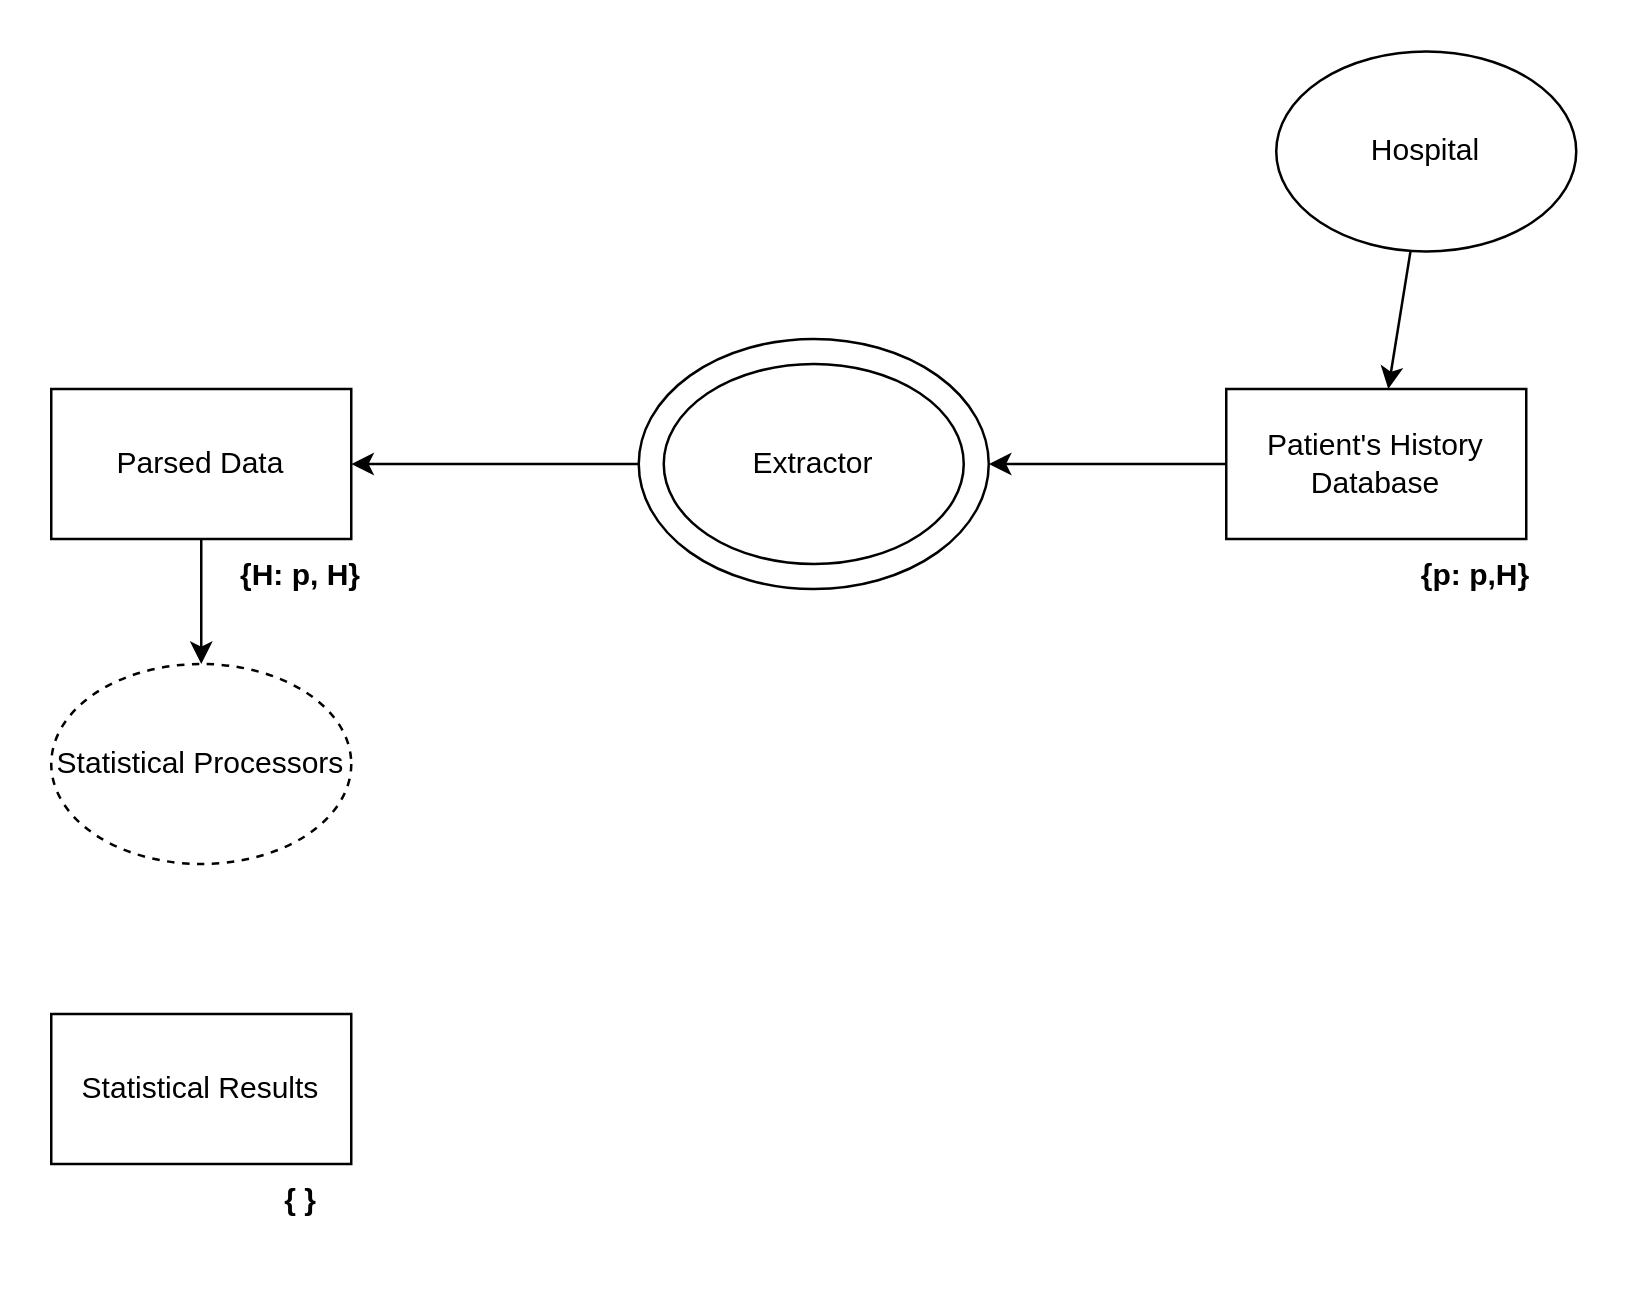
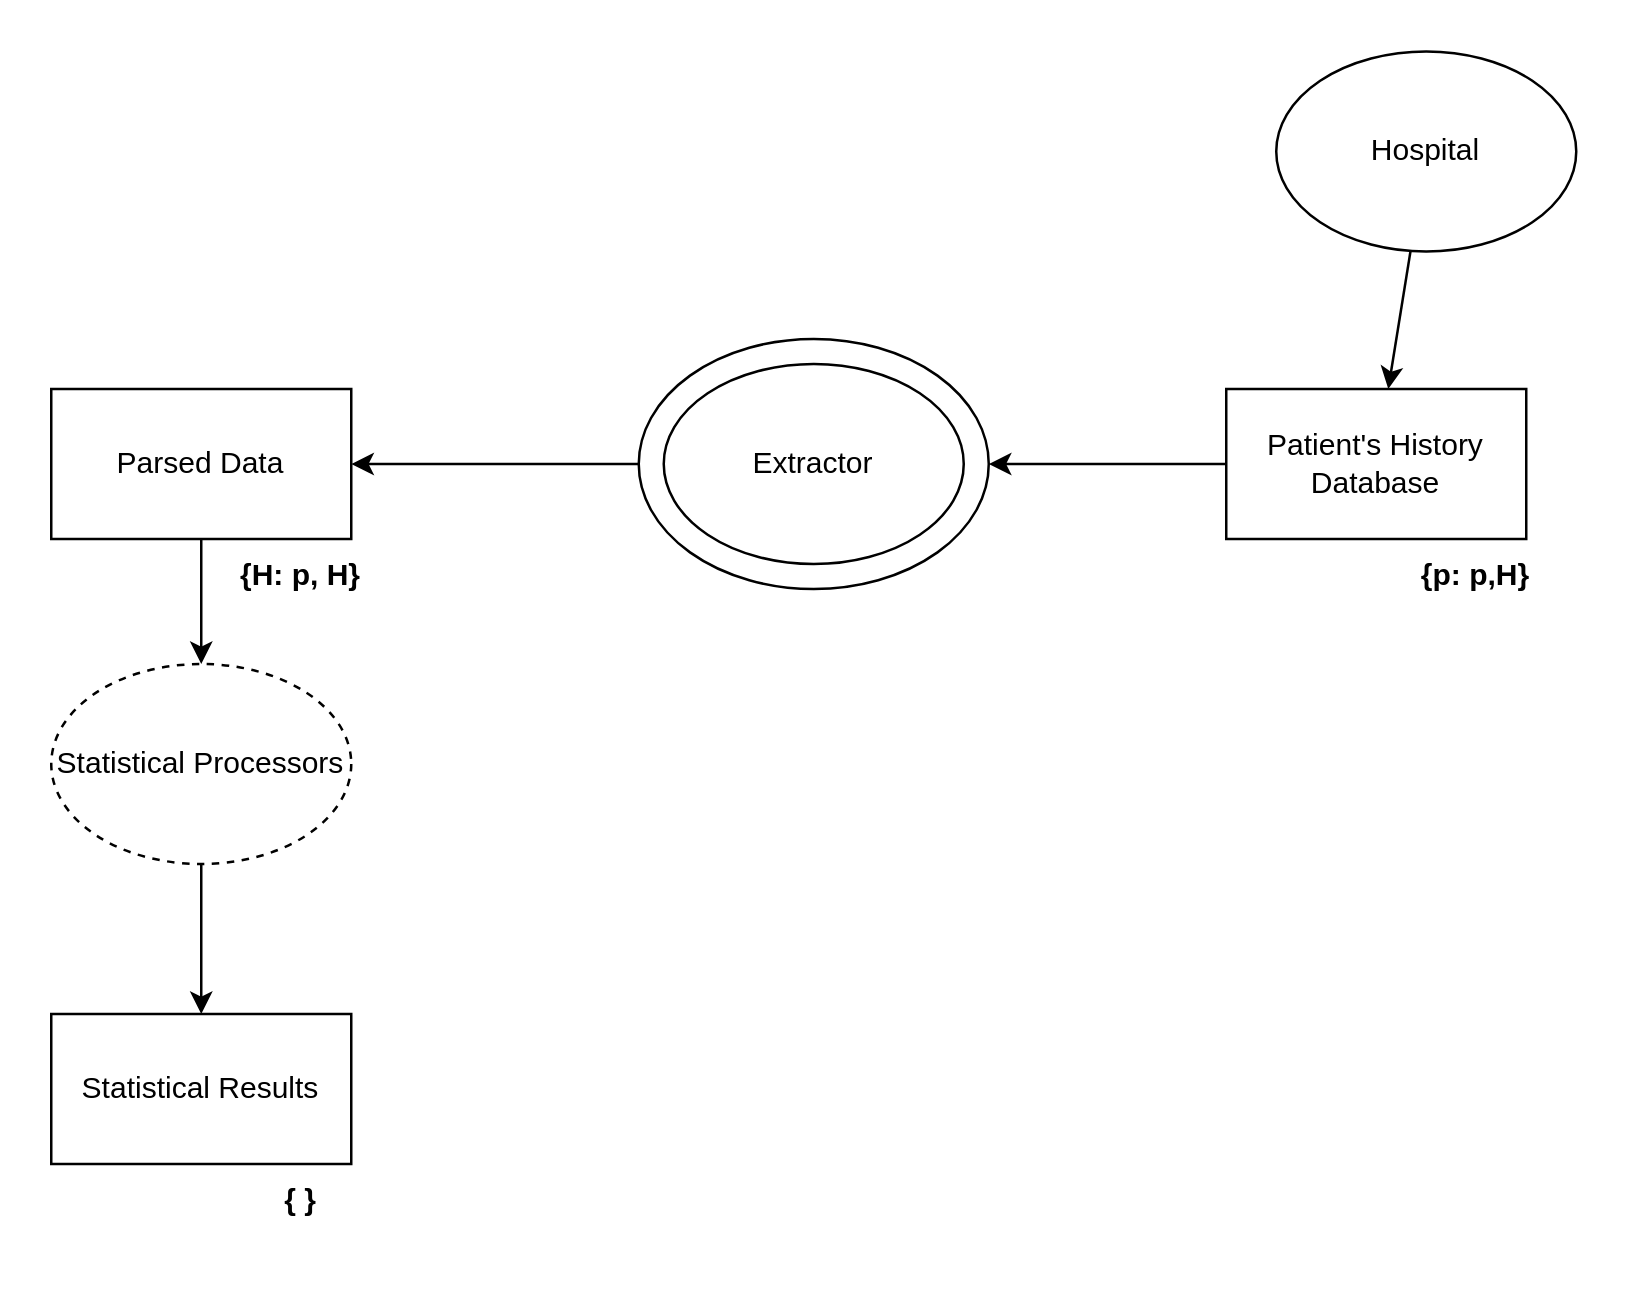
none -> (201, 931)
